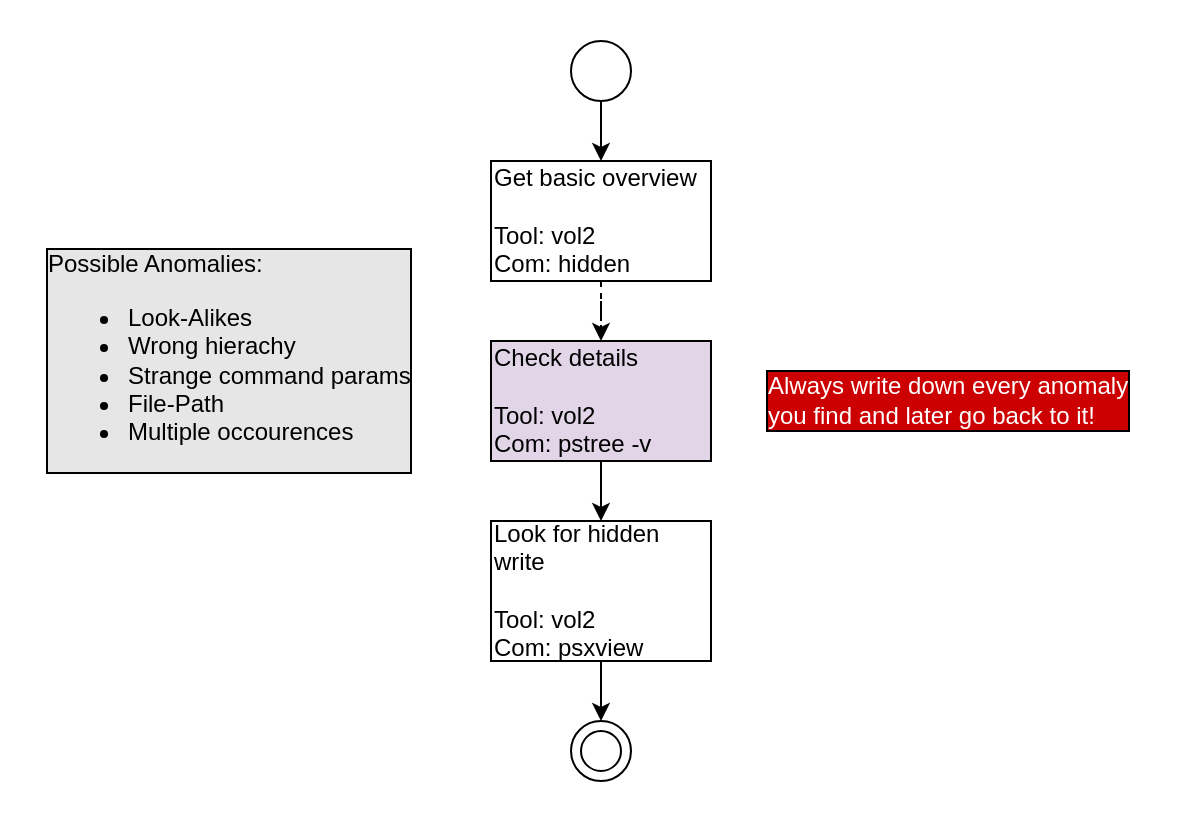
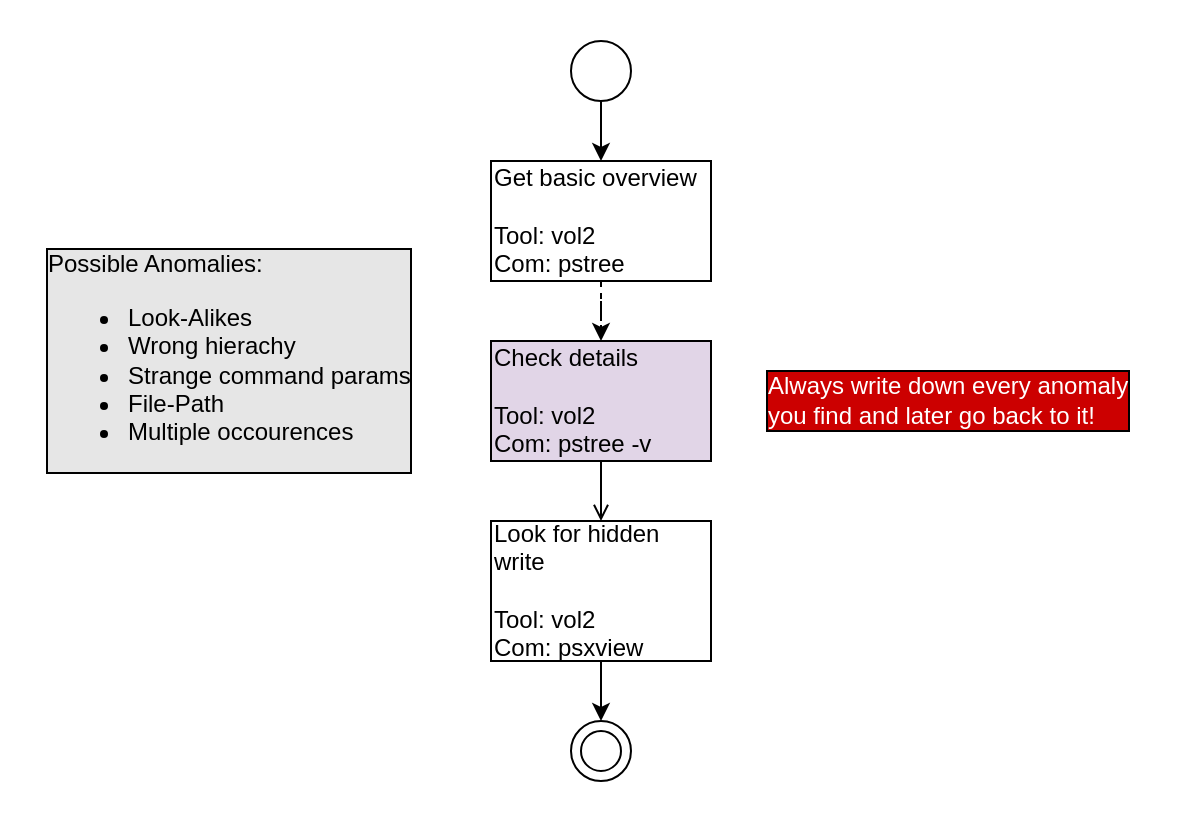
(603, 221) -> (603, 221)
(601, 506) -> (601, 508)
